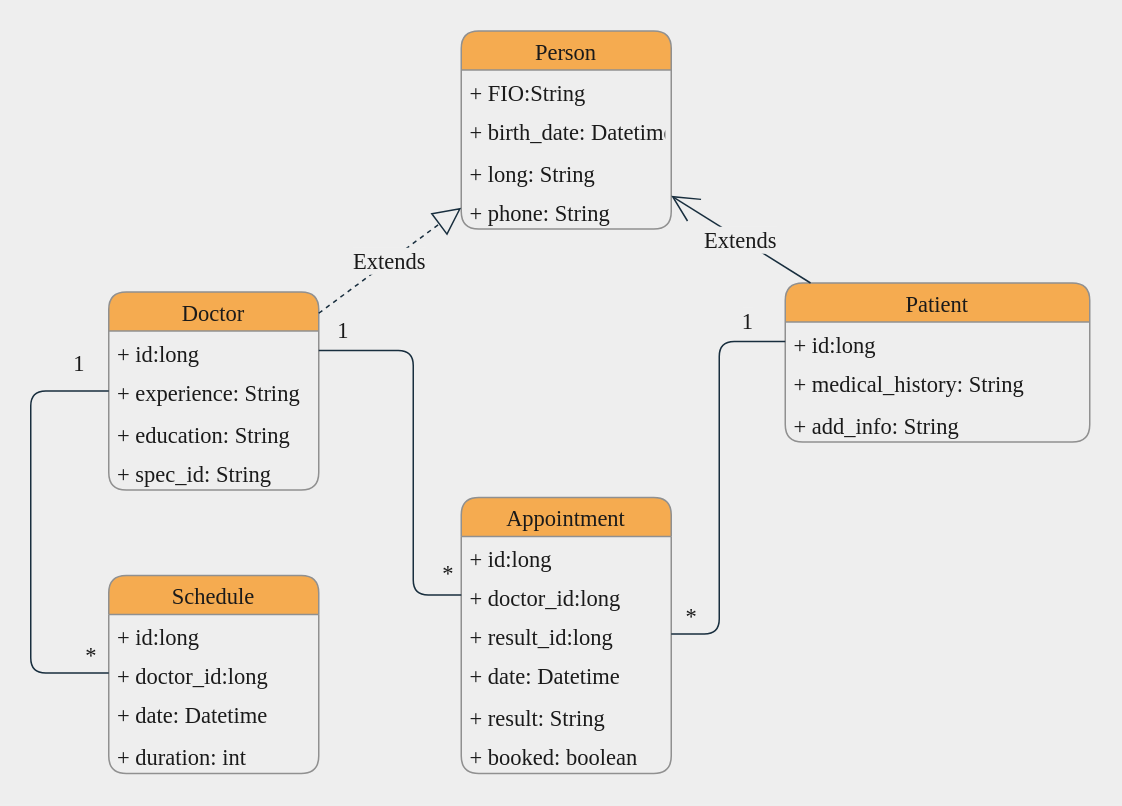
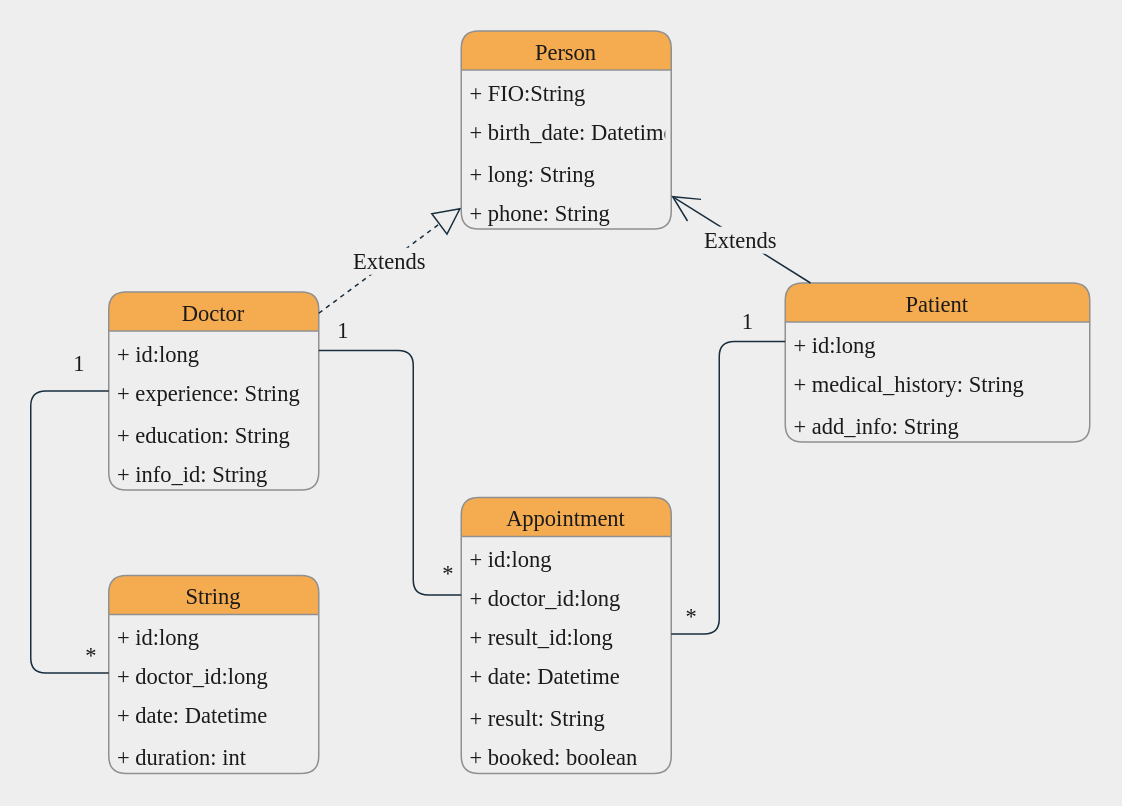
(209, 474) -> (207, 474)
(213, 596) -> (213, 596)
